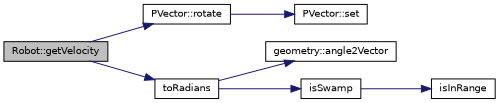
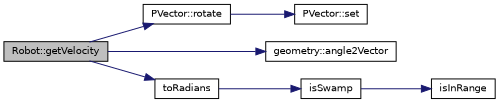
(252, 72) -> (182, 51)
